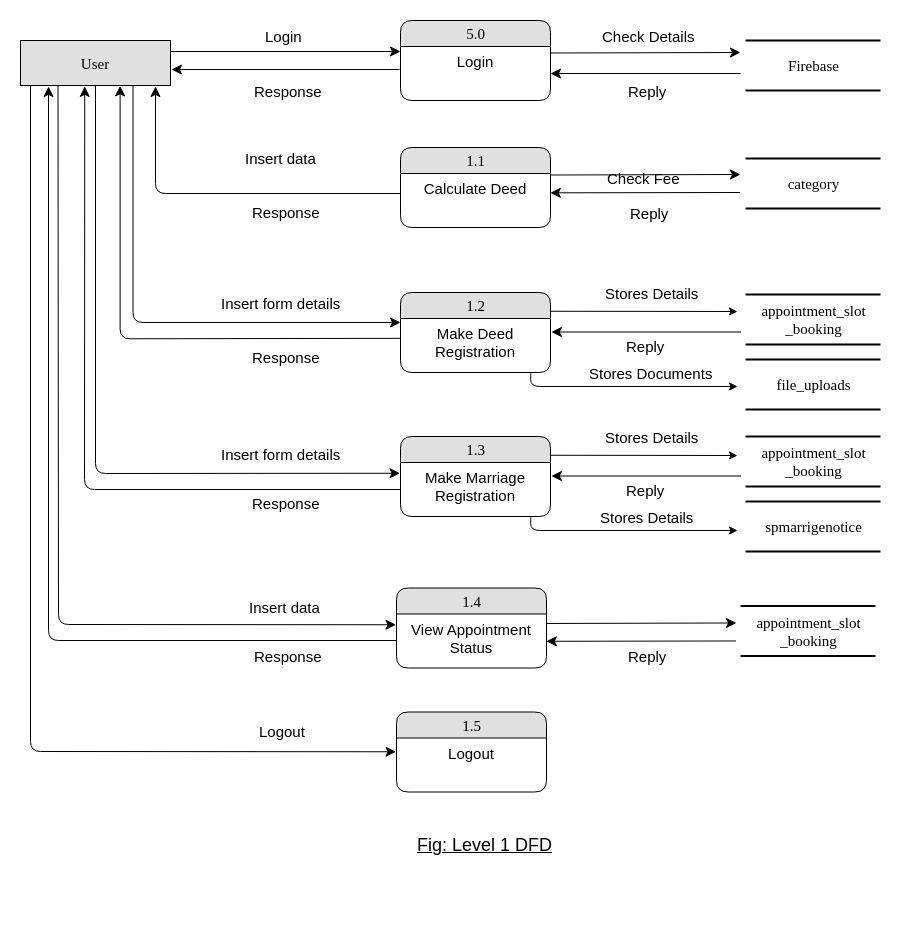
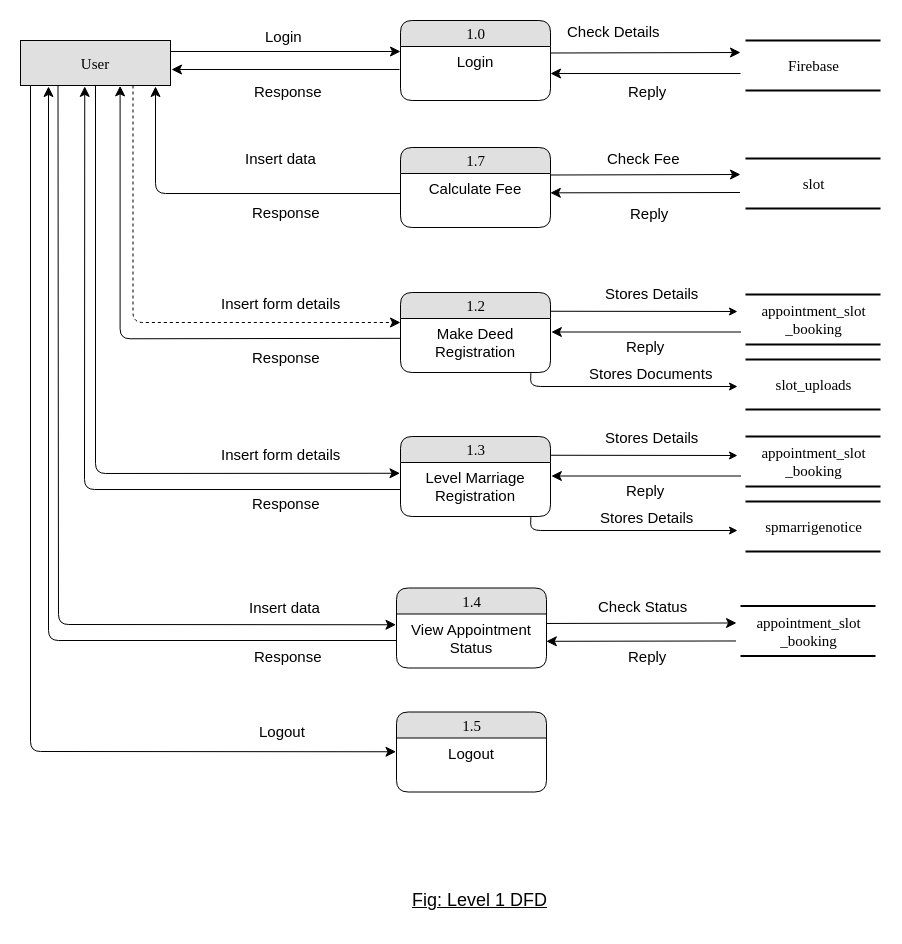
(476, 34) -> (476, 34)
(656, 36) -> (621, 31)
(476, 161) -> (476, 161)
(651, 178) -> (651, 158)
(814, 184) -> (814, 184)
(476, 190) -> (476, 190)
(150, 323) -> (150, 323)
(814, 385) -> (814, 385)
(476, 488) -> (476, 488)
none -> (652, 606)
(491, 843) -> (486, 898)
